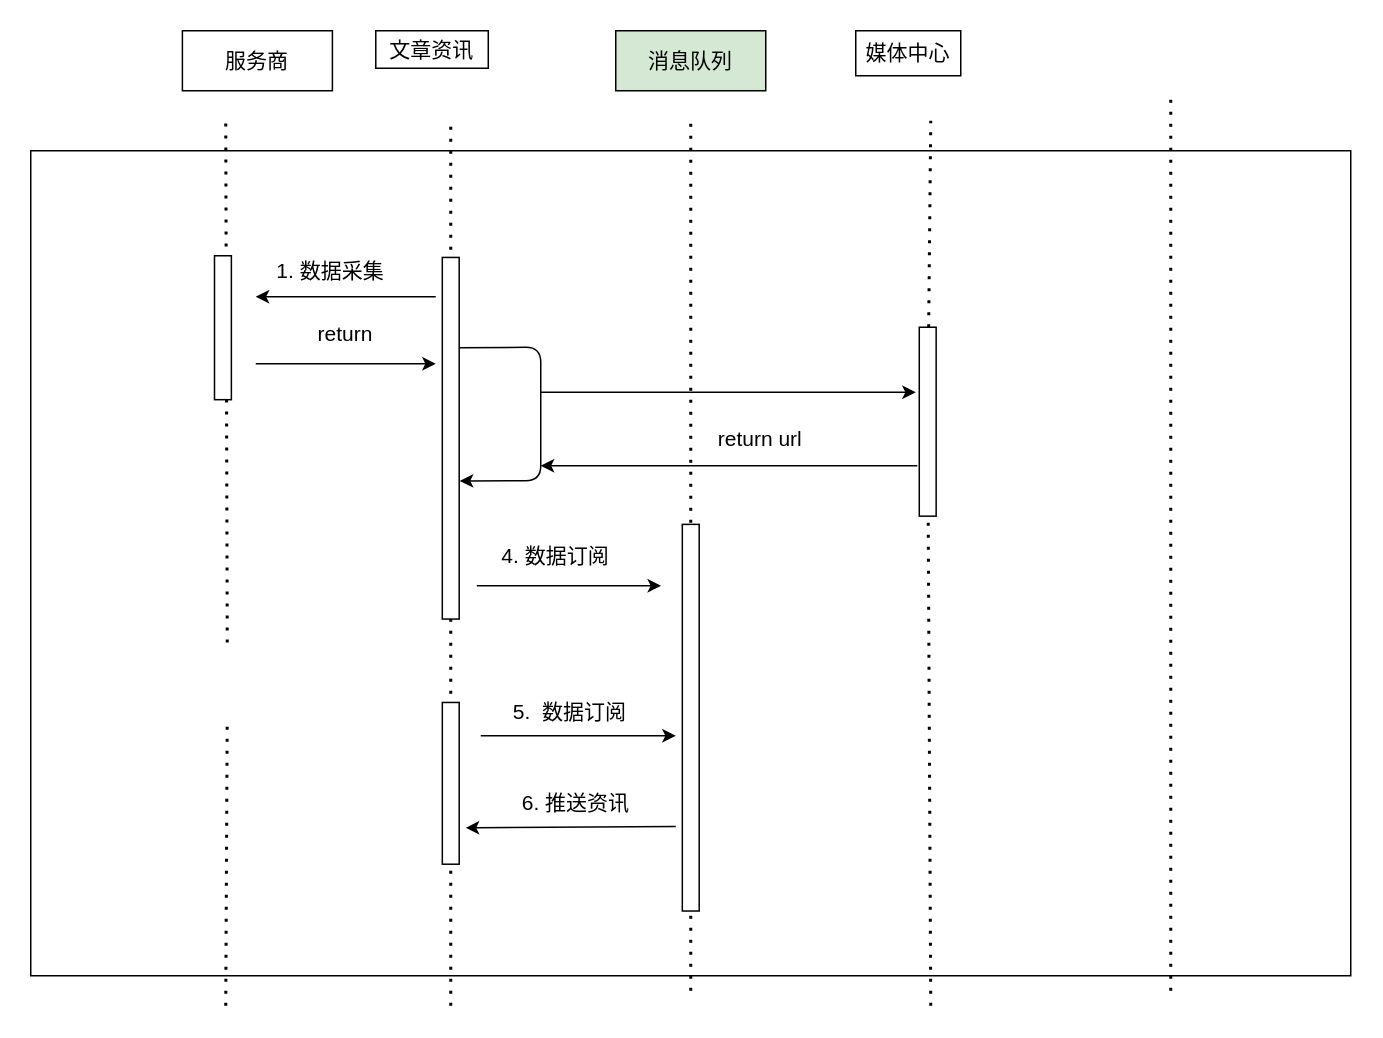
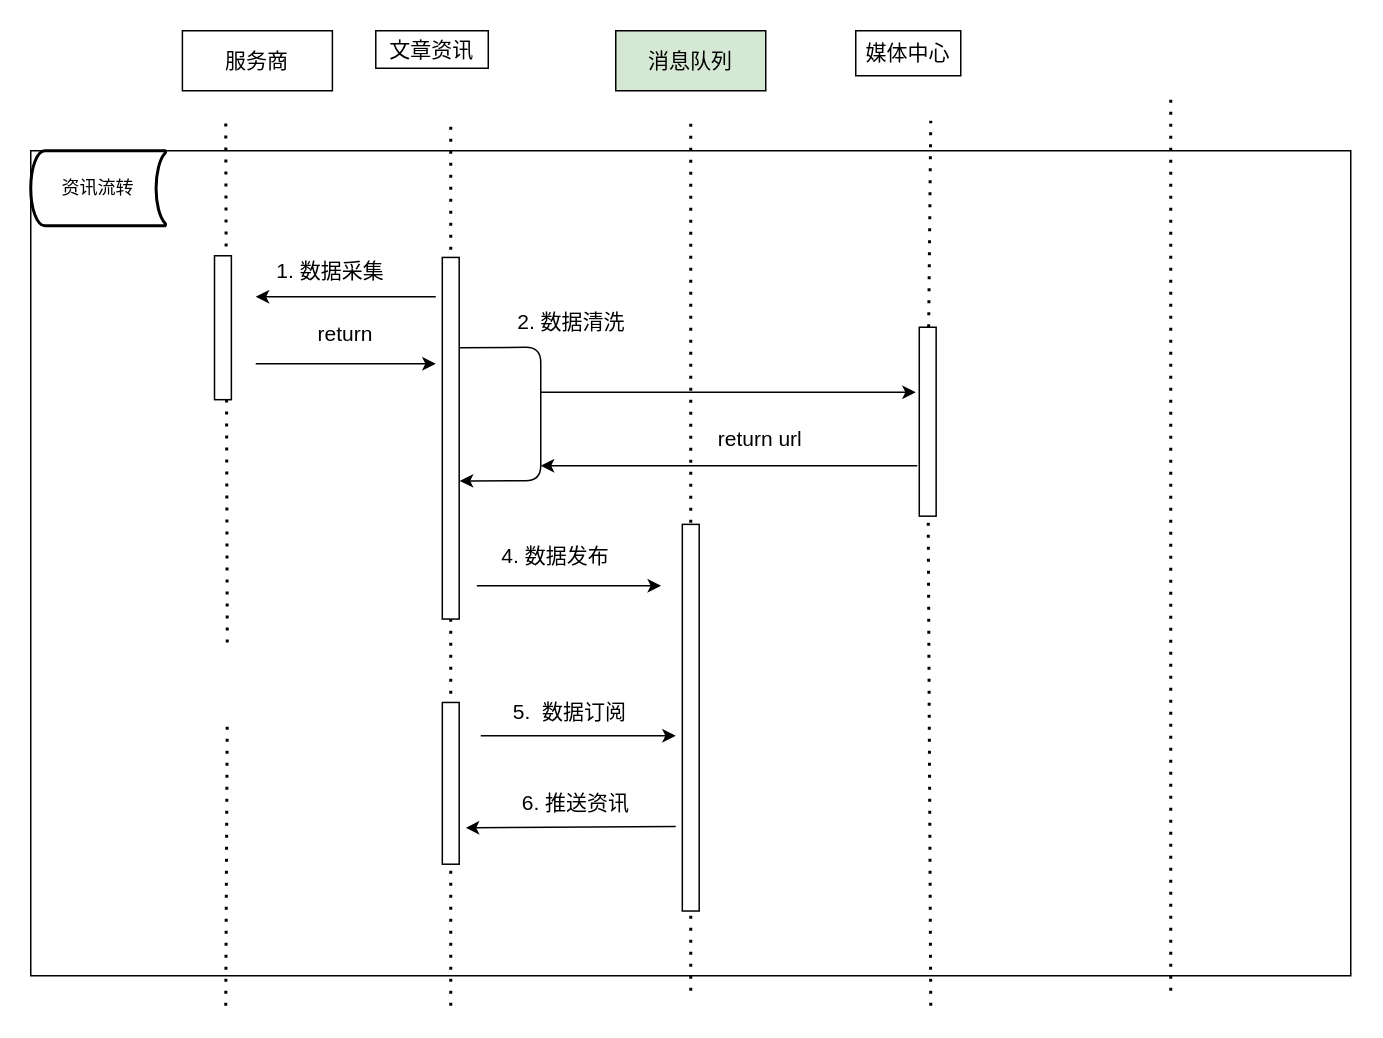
none -> (98, 188)
none -> (577, 321)
(556, 556) -> (556, 556)
